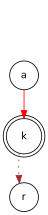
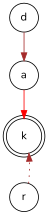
none -> (24, 18)
(19, 164) -> (29, 172)
